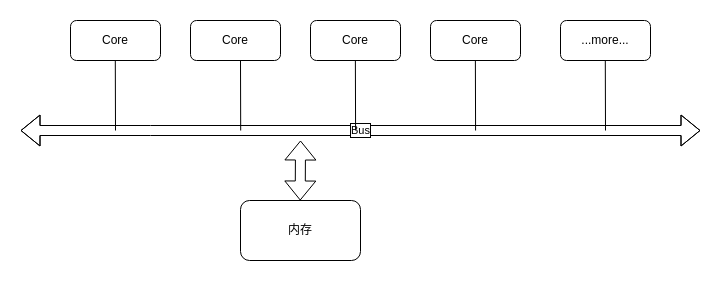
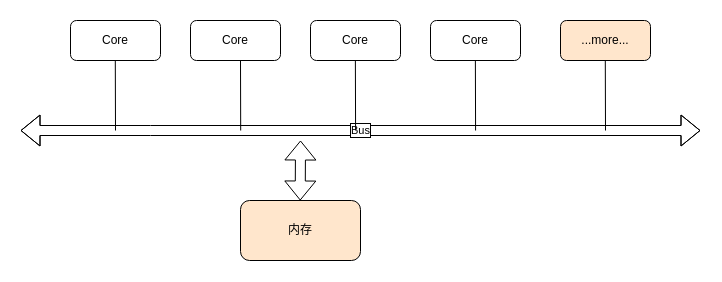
(606, 41) -> (606, 41)
(301, 231) -> (301, 231)
